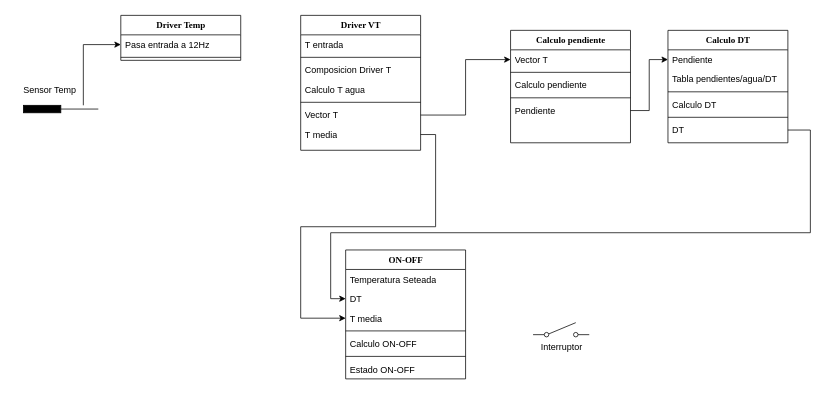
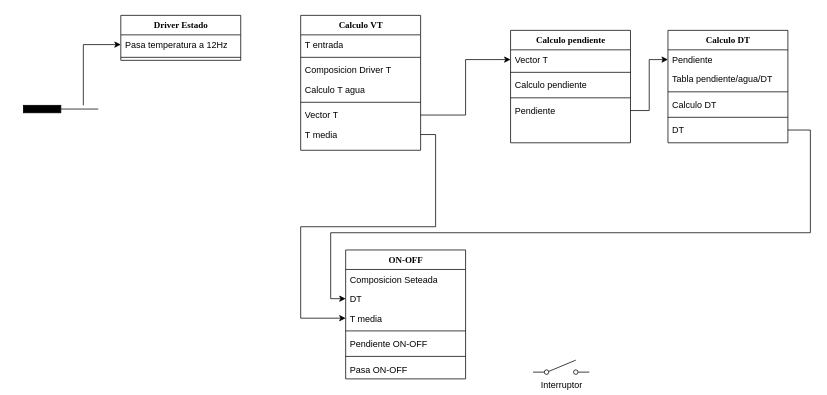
(181, 26) -> (181, 26)
(361, 26) -> (361, 26)
(169, 46) -> (179, 46)
(729, 85) -> (727, 80)
(49, 90) -> none
(397, 280) -> (394, 280)
(561, 330) -> (561, 368)
(382, 345) -> (388, 345)
(381, 370) -> (376, 370)
